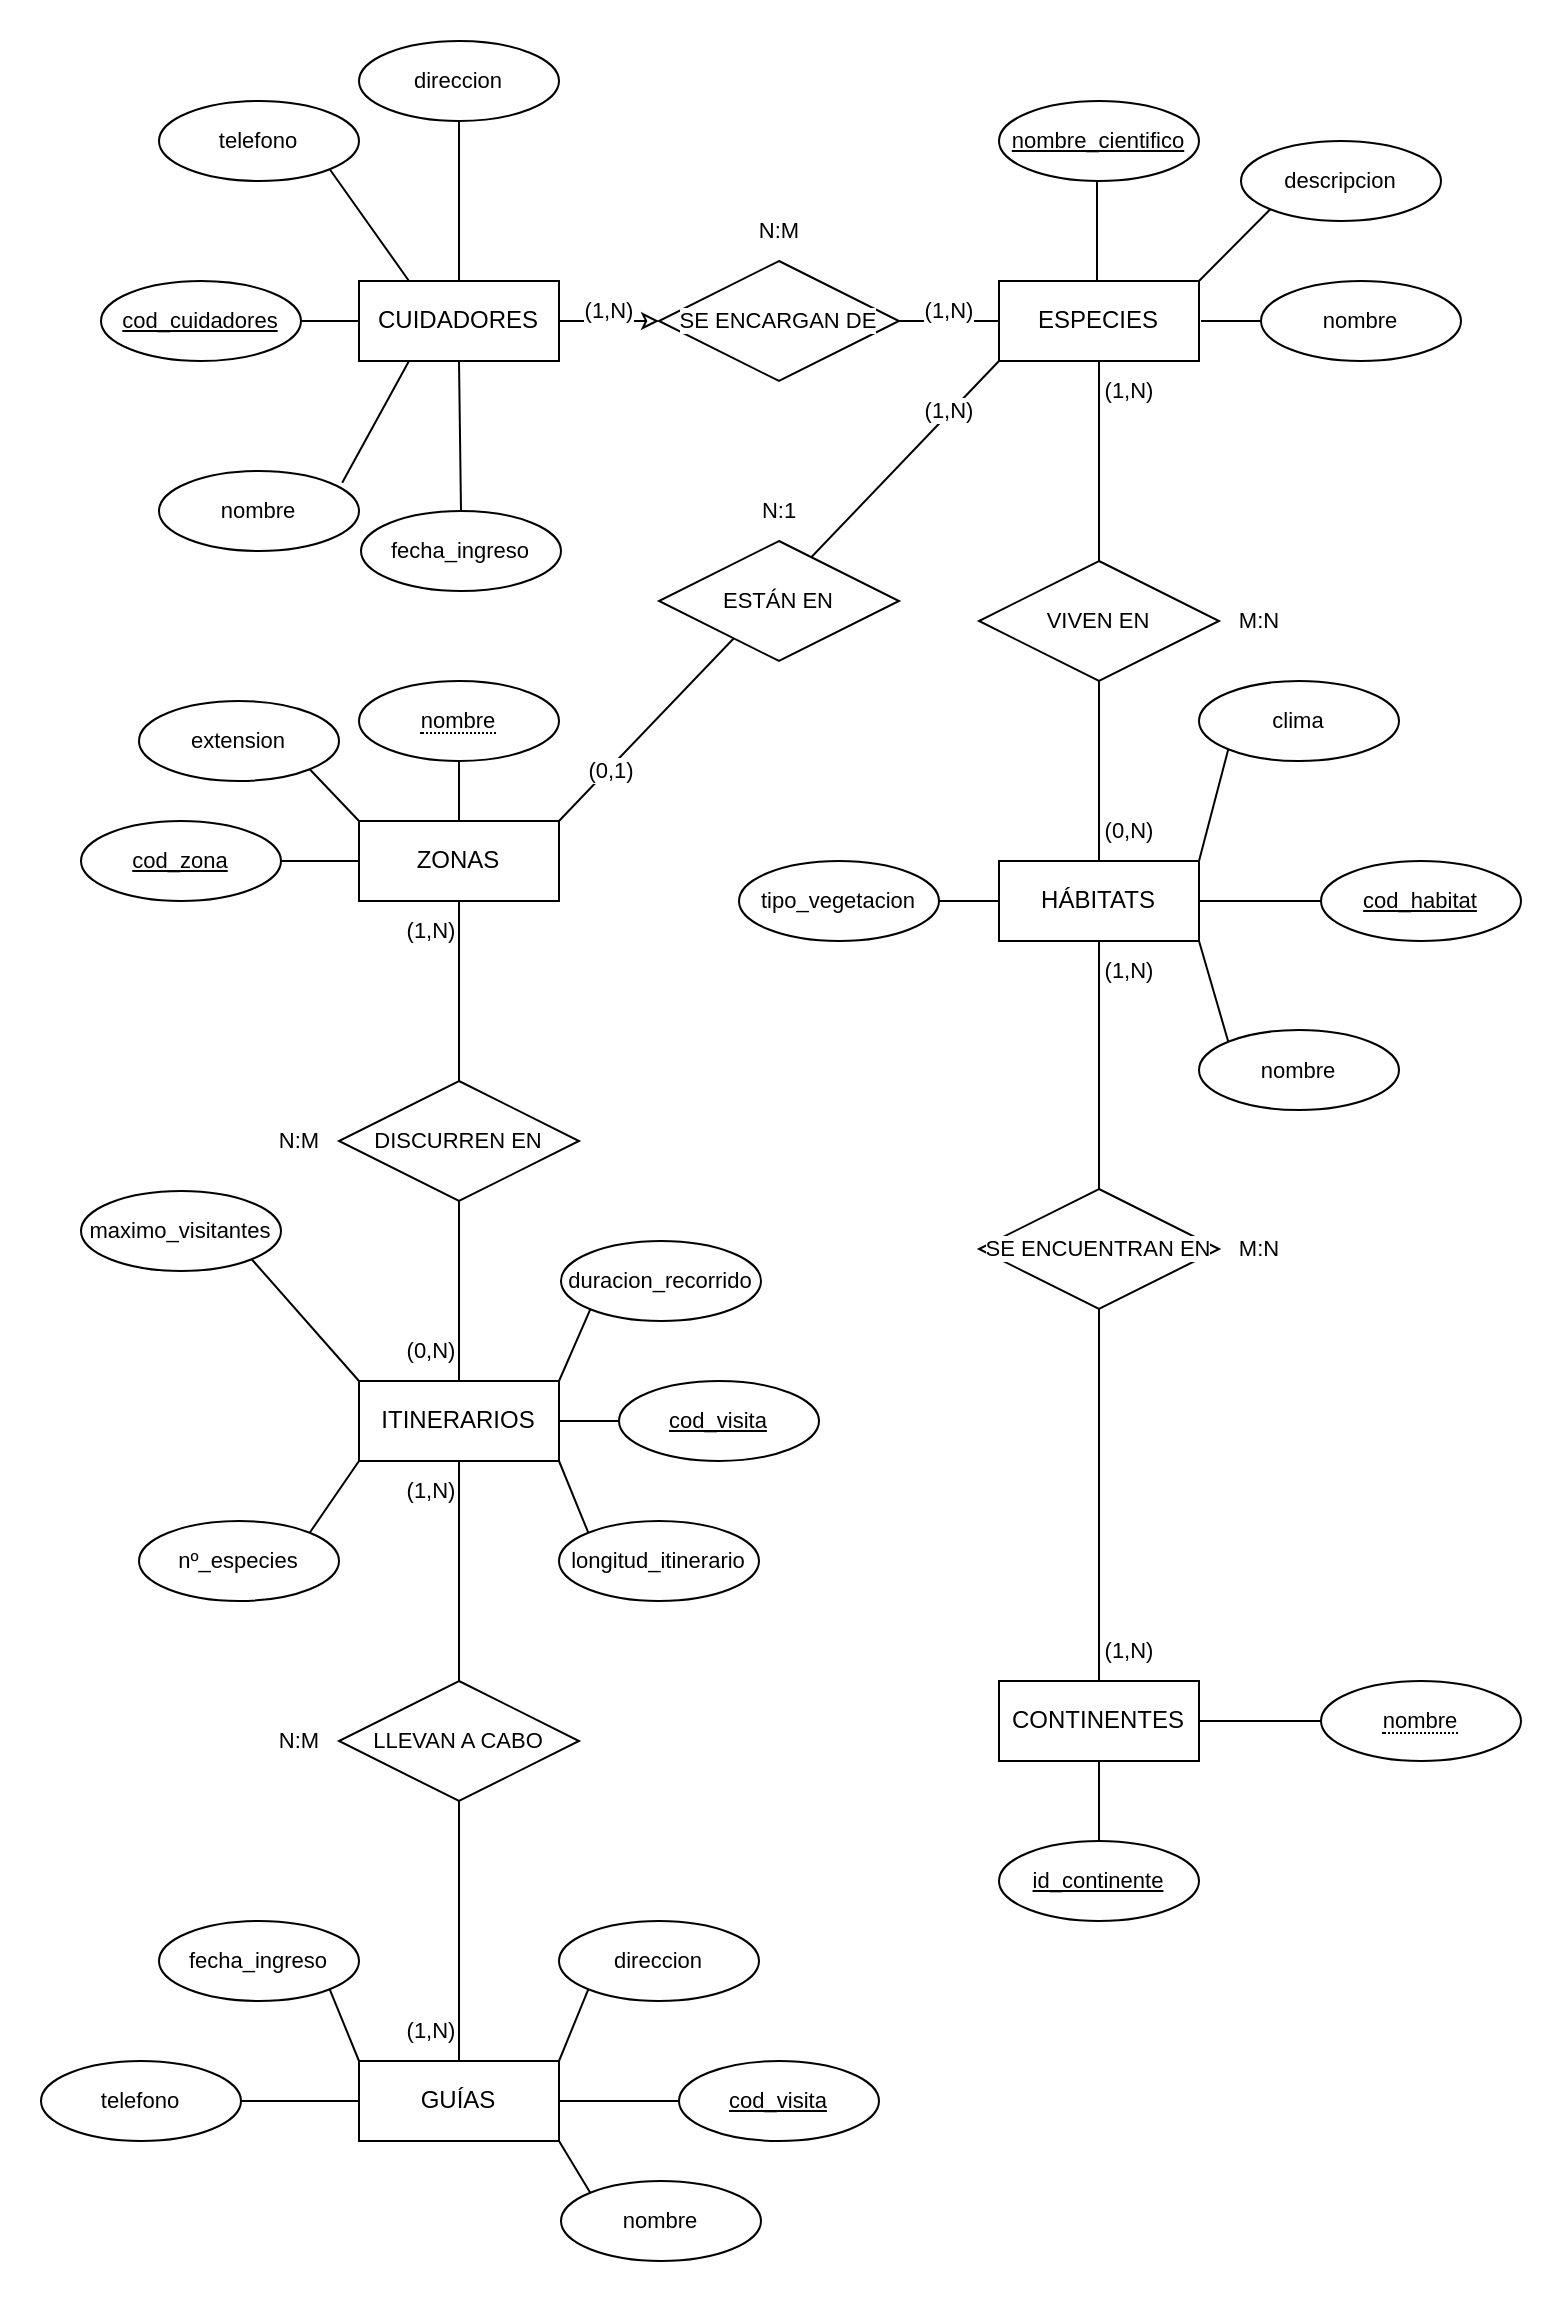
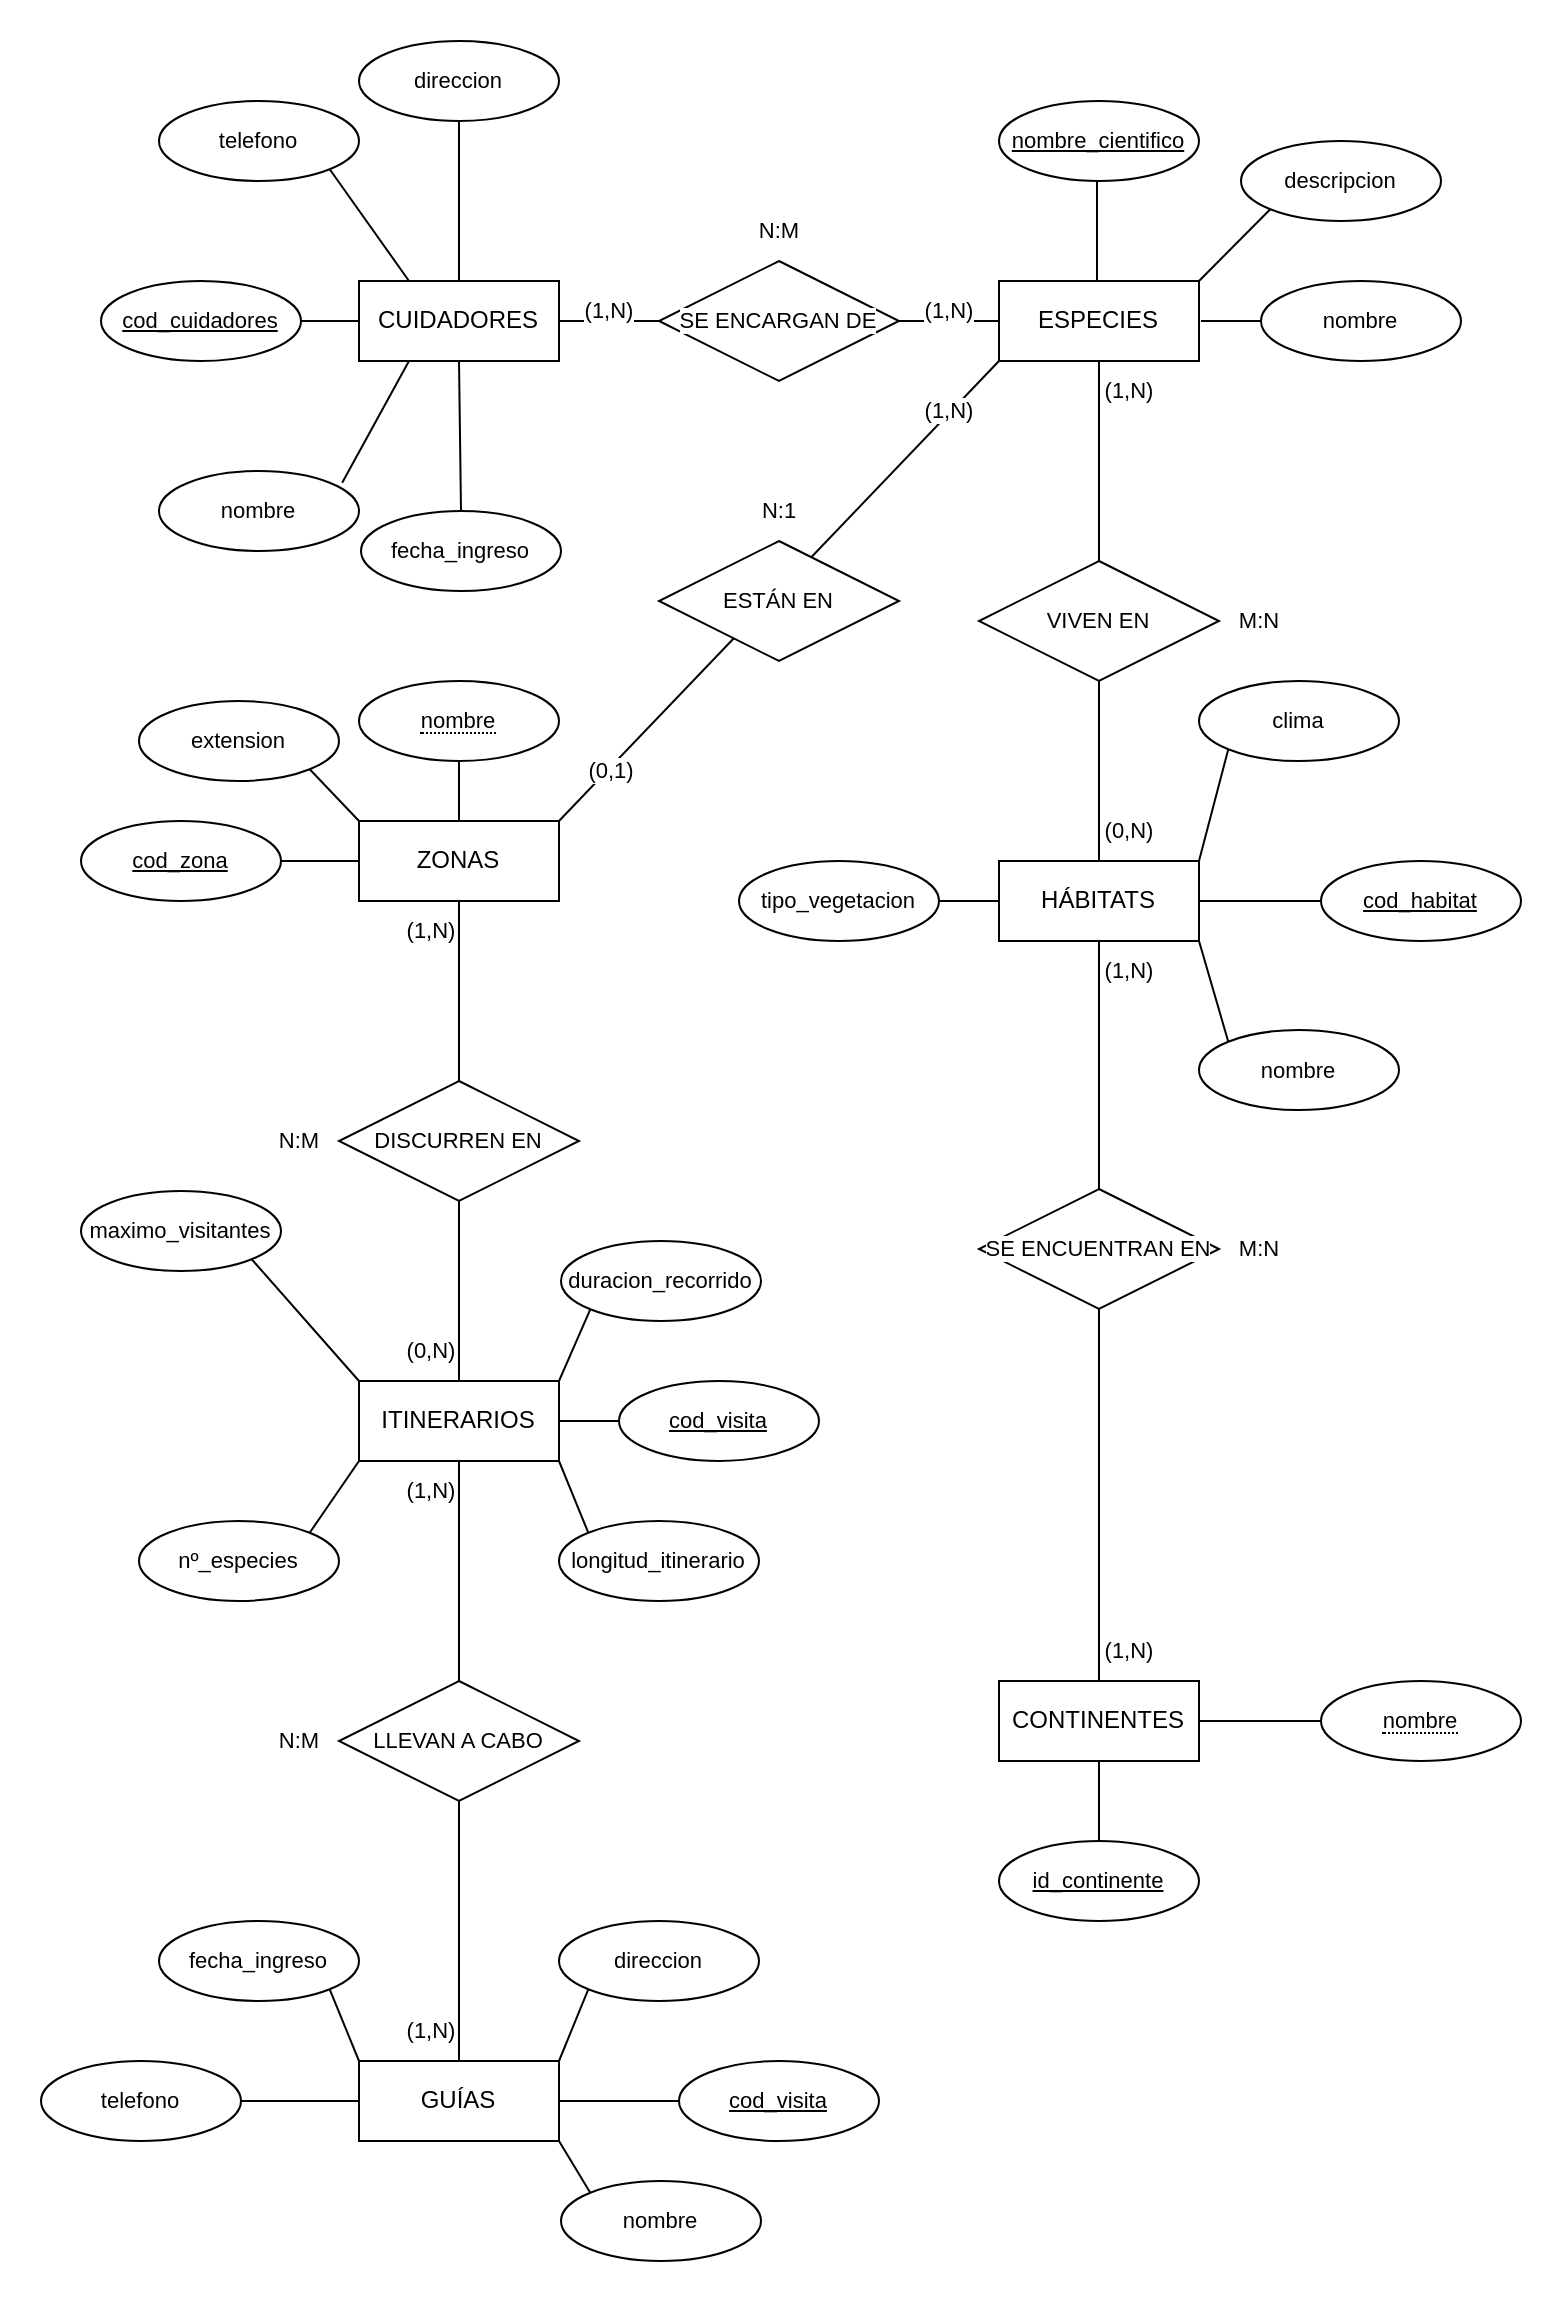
(644, 321) -> (649, 321)
